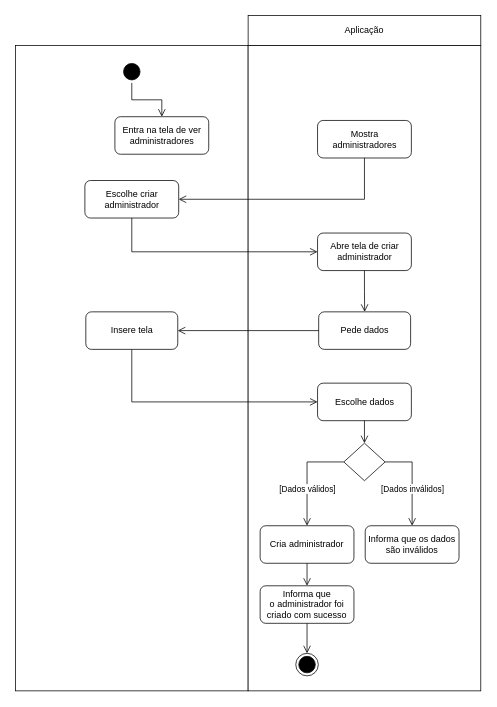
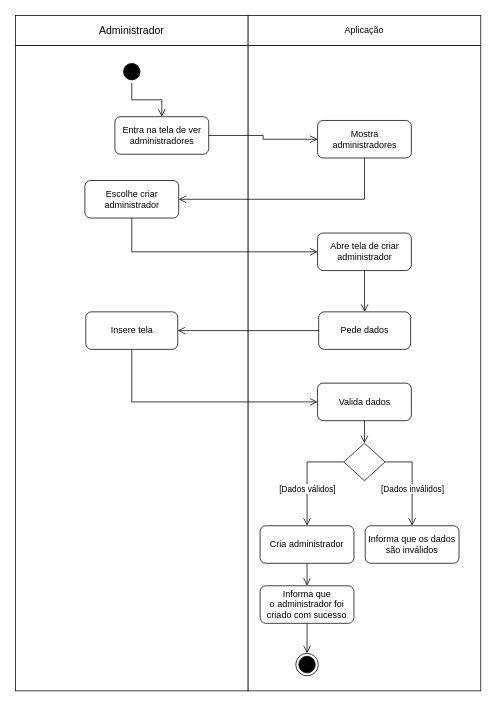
none -> (132, 30)
none -> (263, 135)
(365, 402) -> (365, 402)
